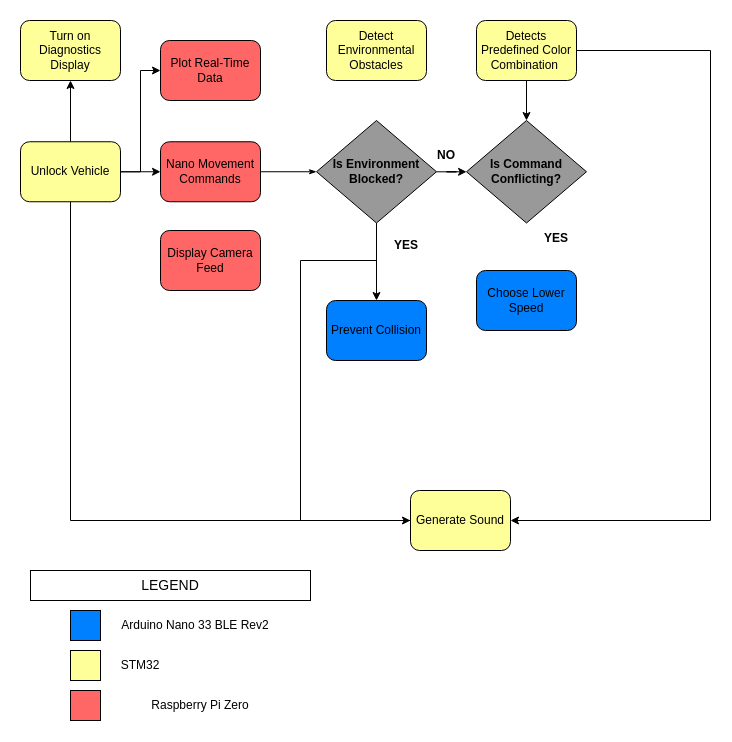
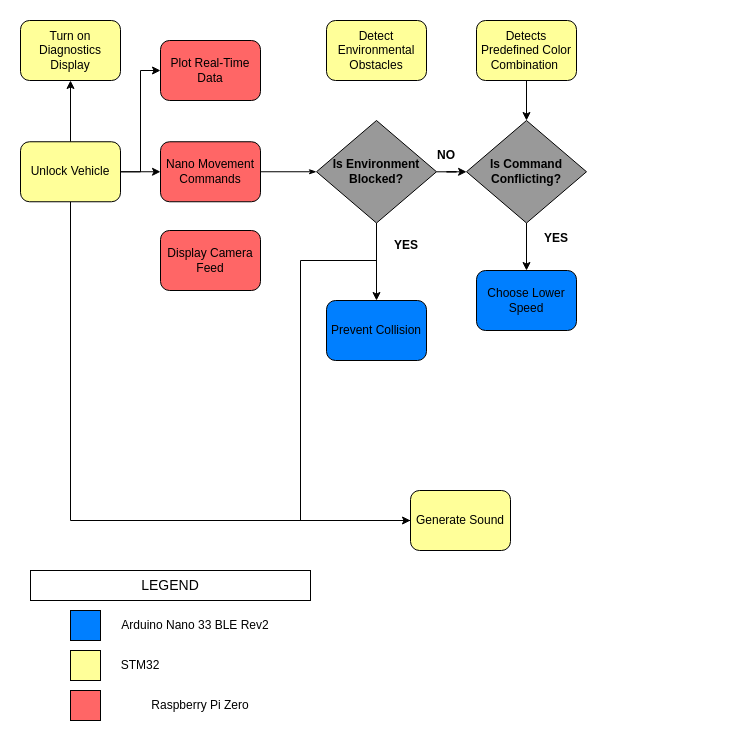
none -> (527, 243)
(711, 315) -> none
